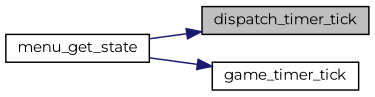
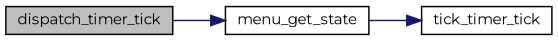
(168, 36) -> (192, 20)
(285, 76) -> (487, 20)
